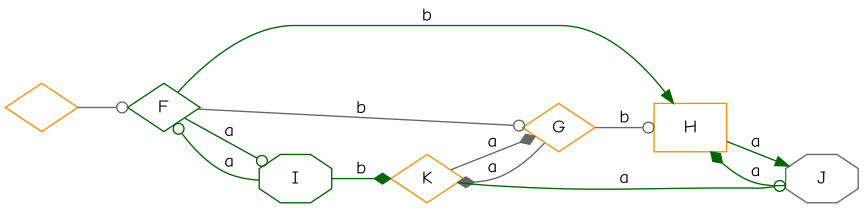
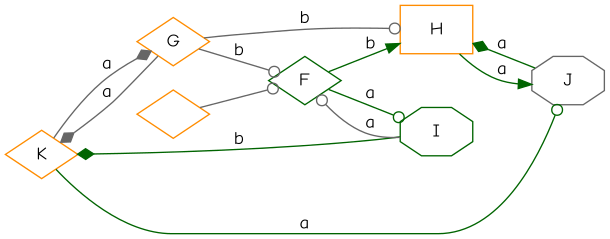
(356, 117) -> (234, 60)
(215, 166) -> (359, 130)
